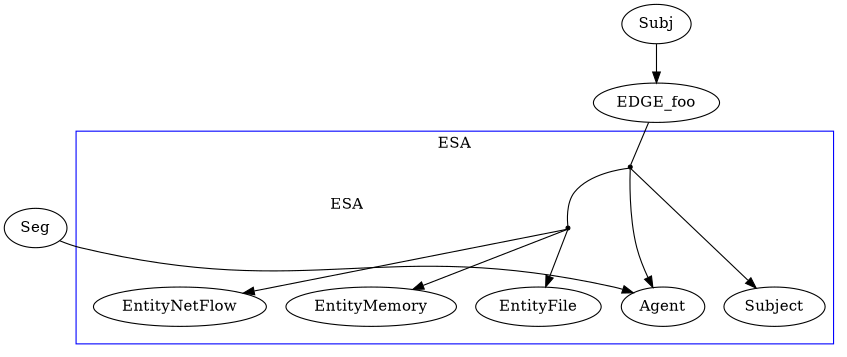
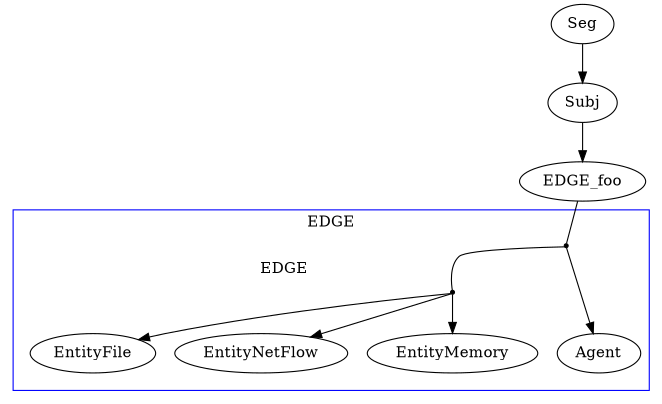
(455, 144) -> (331, 222)
(326, 269) -> (583, 58)
(775, 307) -> none
